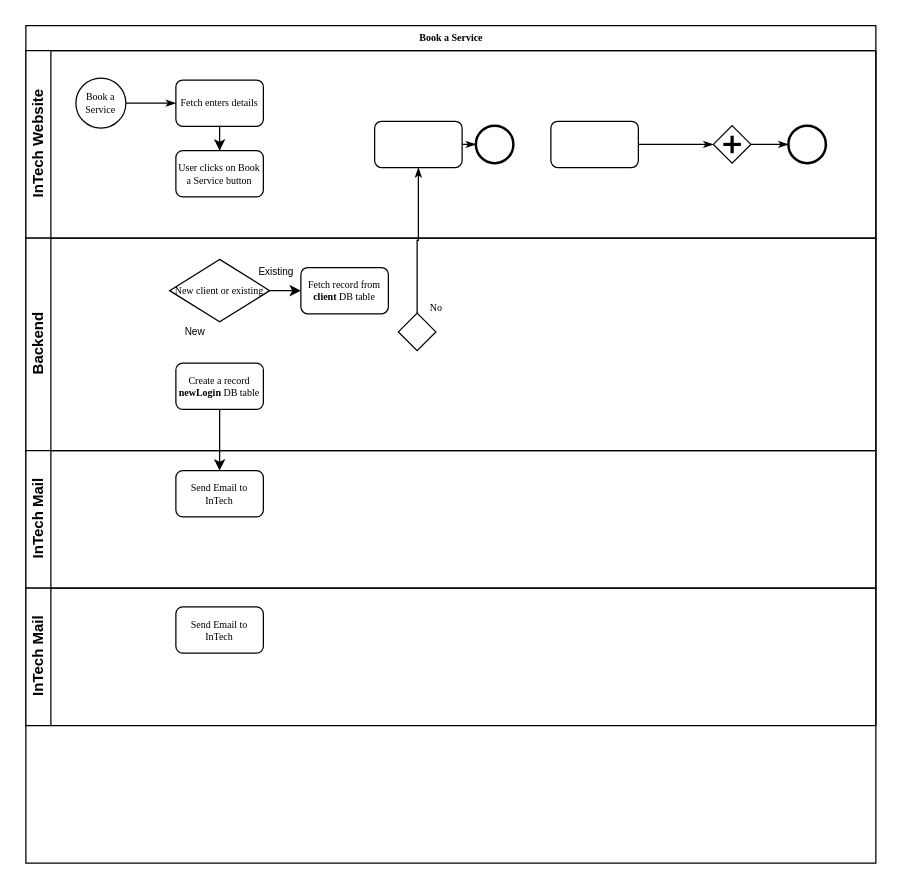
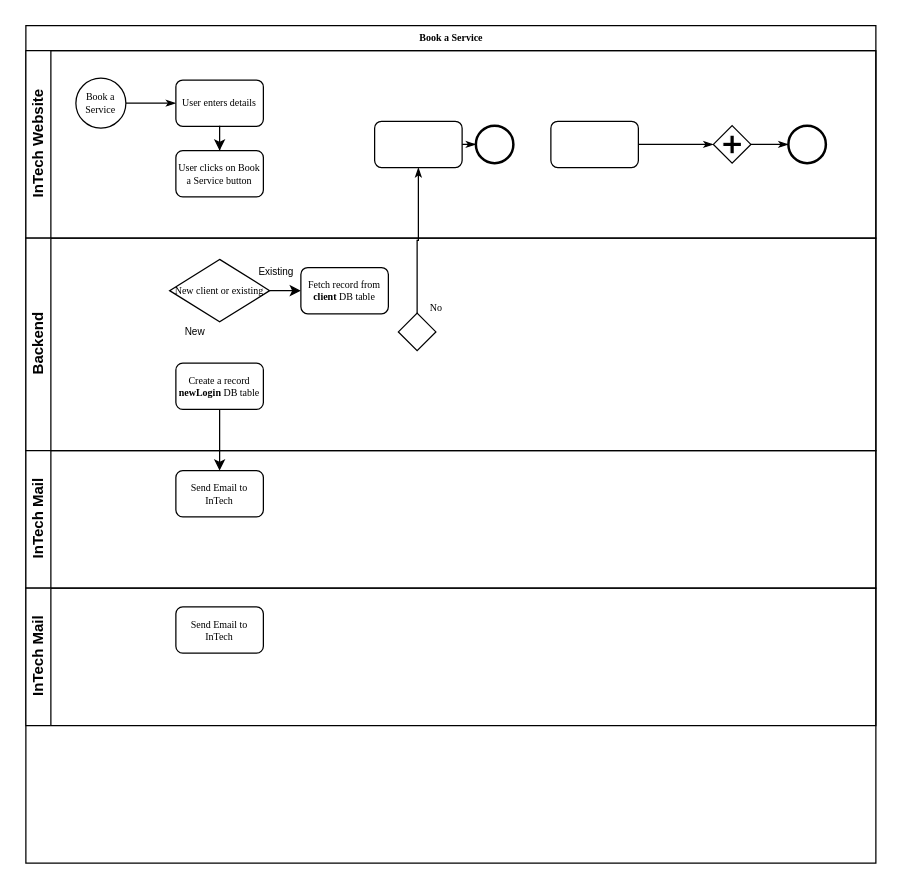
(219, 103) -> (219, 103)
